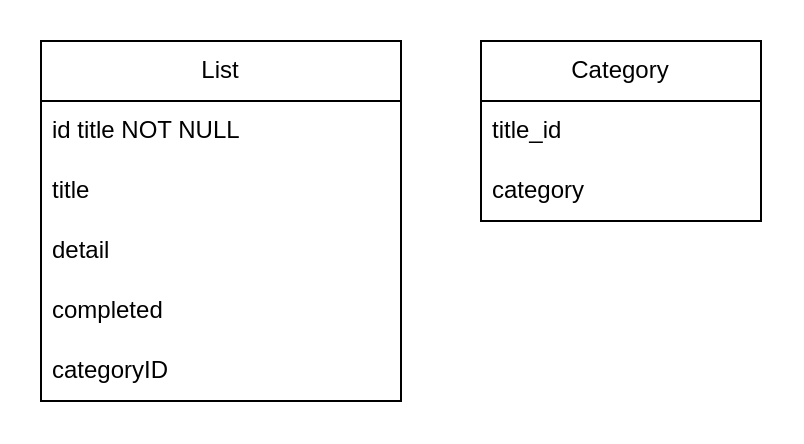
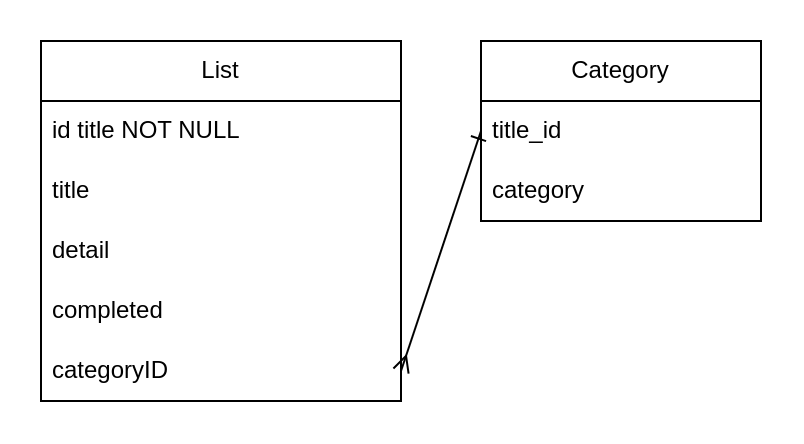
none -> (441, 251)
